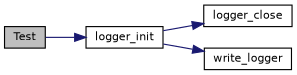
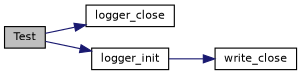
(178, 28) -> (60, 30)
(248, 59) -> (256, 59)
